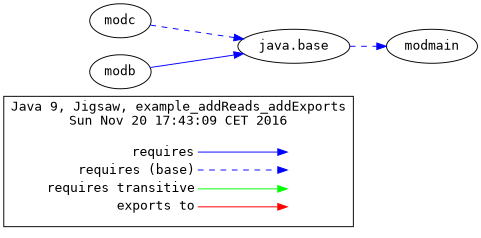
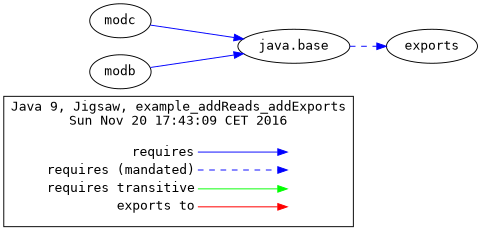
(192, 31) -> (192, 31)
(432, 46) -> (432, 46)
(136, 170) -> (121, 170)
